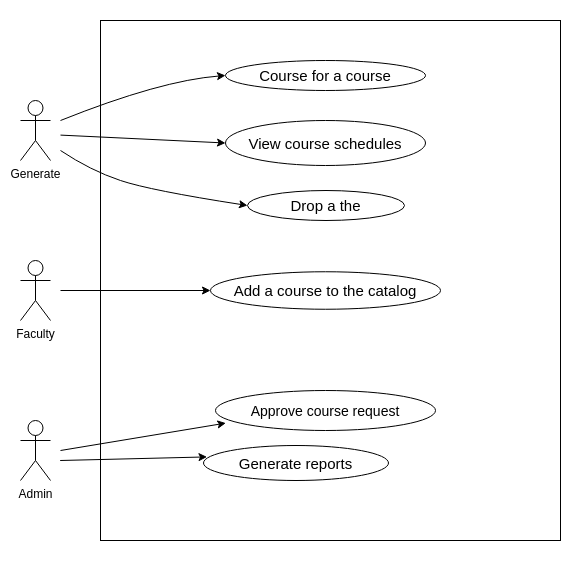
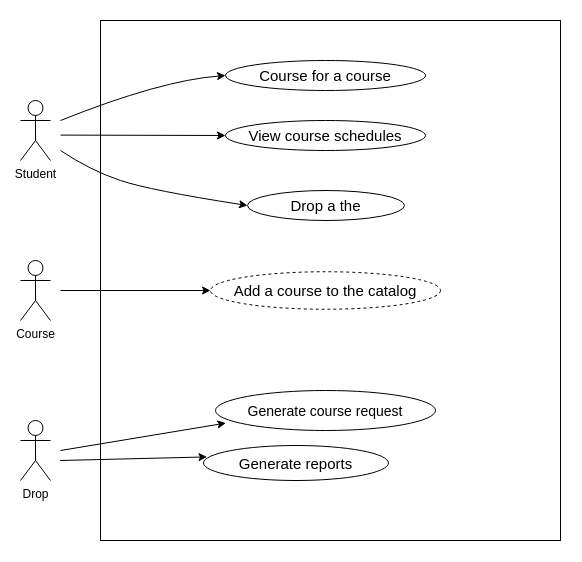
(326, 143) -> (326, 136)
(36, 175) -> (36, 175)
(326, 291) -> (326, 291)
(36, 335) -> (36, 335)
(326, 411) -> (326, 411)
(36, 495) -> (36, 495)
